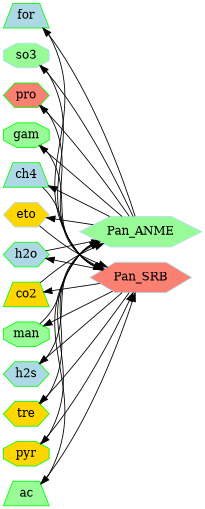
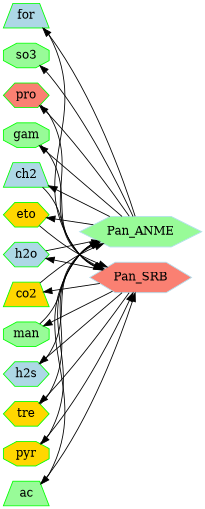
(26, 55) -> (26, 55)
(60, 169) -> none
(26, 175) -> (26, 175)
(26, 215) -> (26, 215)
